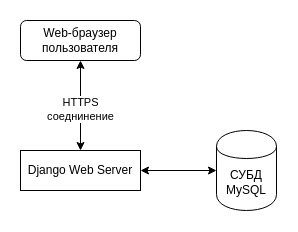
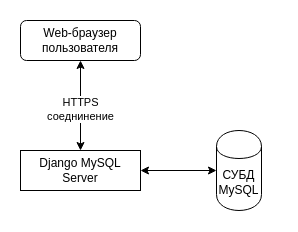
(81, 171) -> (81, 171)
(247, 171) -> (239, 171)
